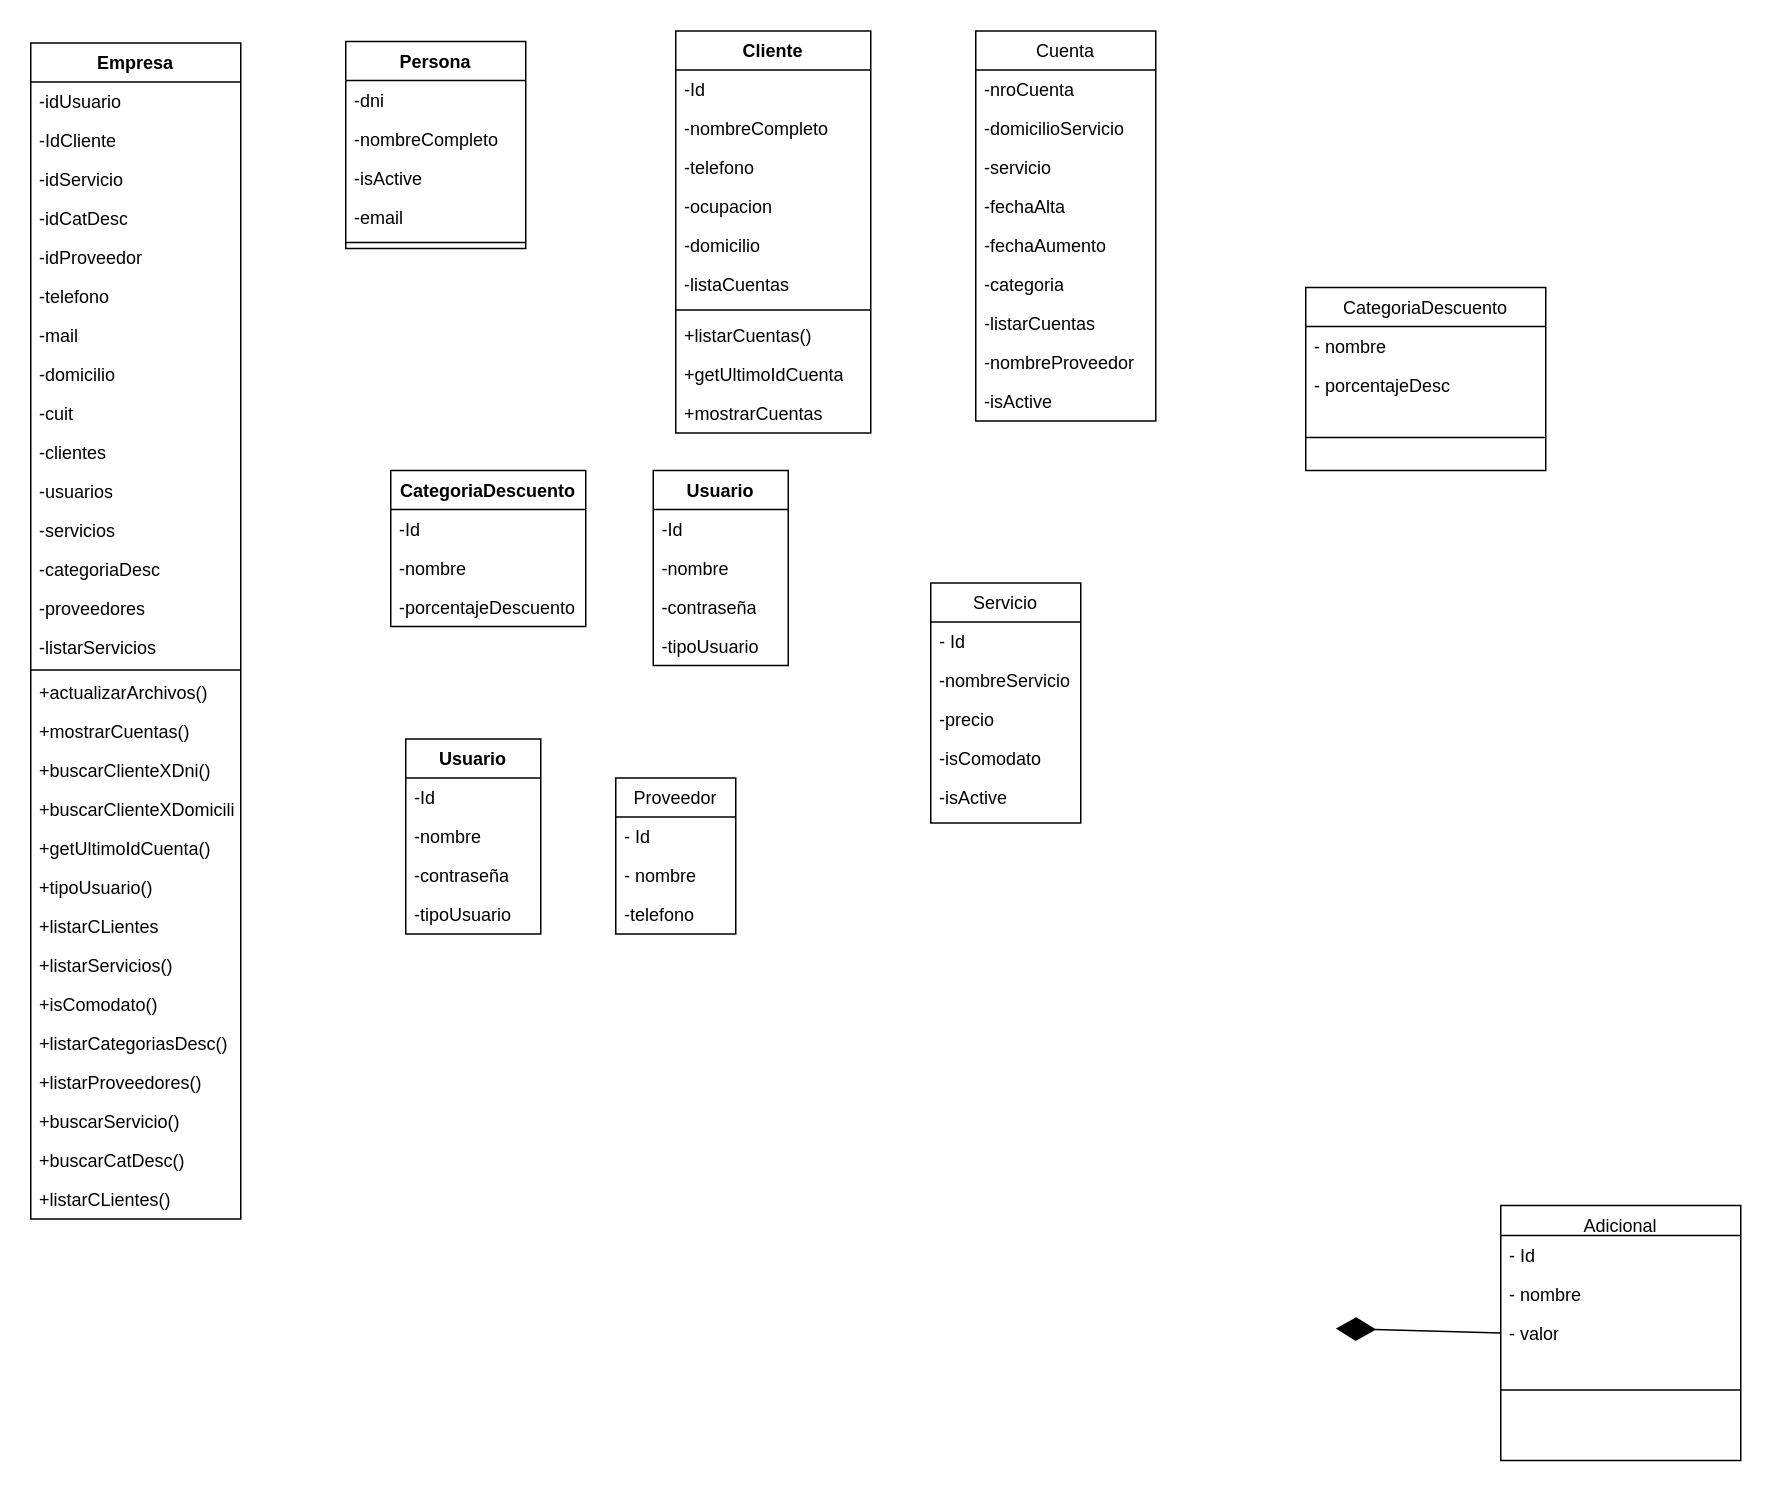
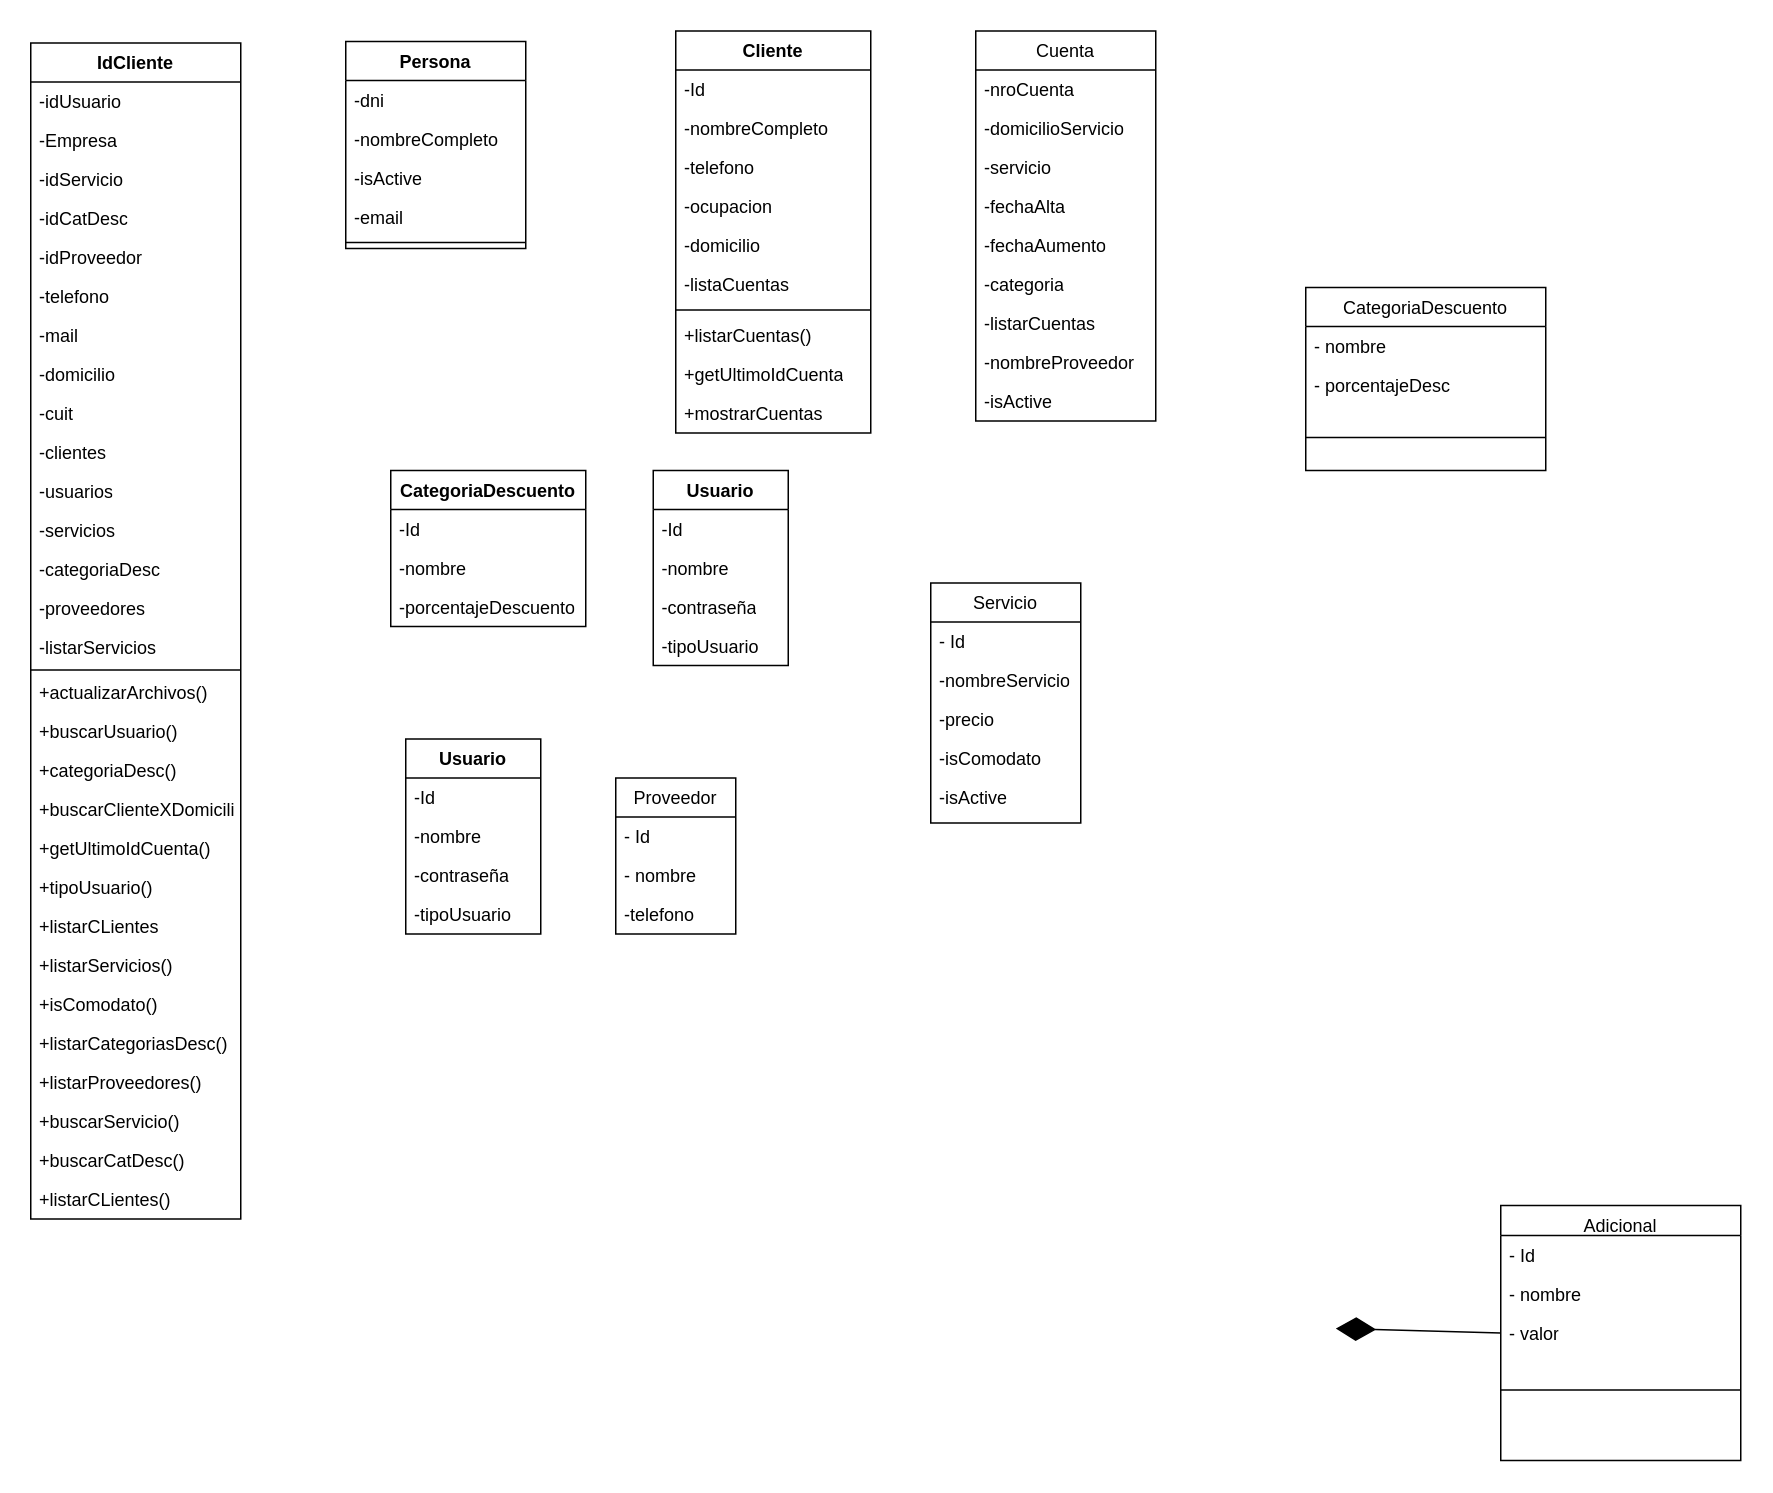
(136, 64) -> (136, 64)
(85, 142) -> (80, 142)
(125, 733) -> (118, 733)
(134, 772) -> (118, 772)
